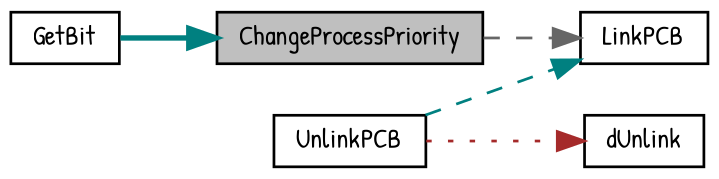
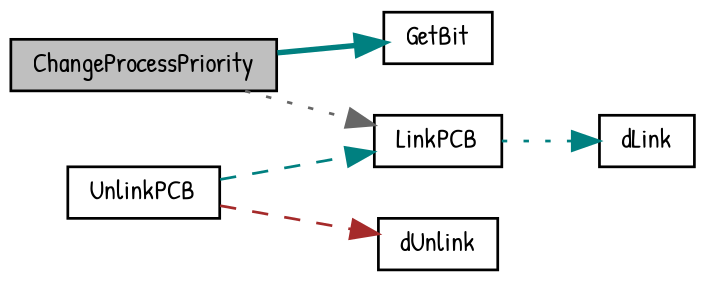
(154, 38) -> (317, 49)
(518, 38) -> (296, 104)
(492, 141) -> (286, 217)
none -> (647, 141)
